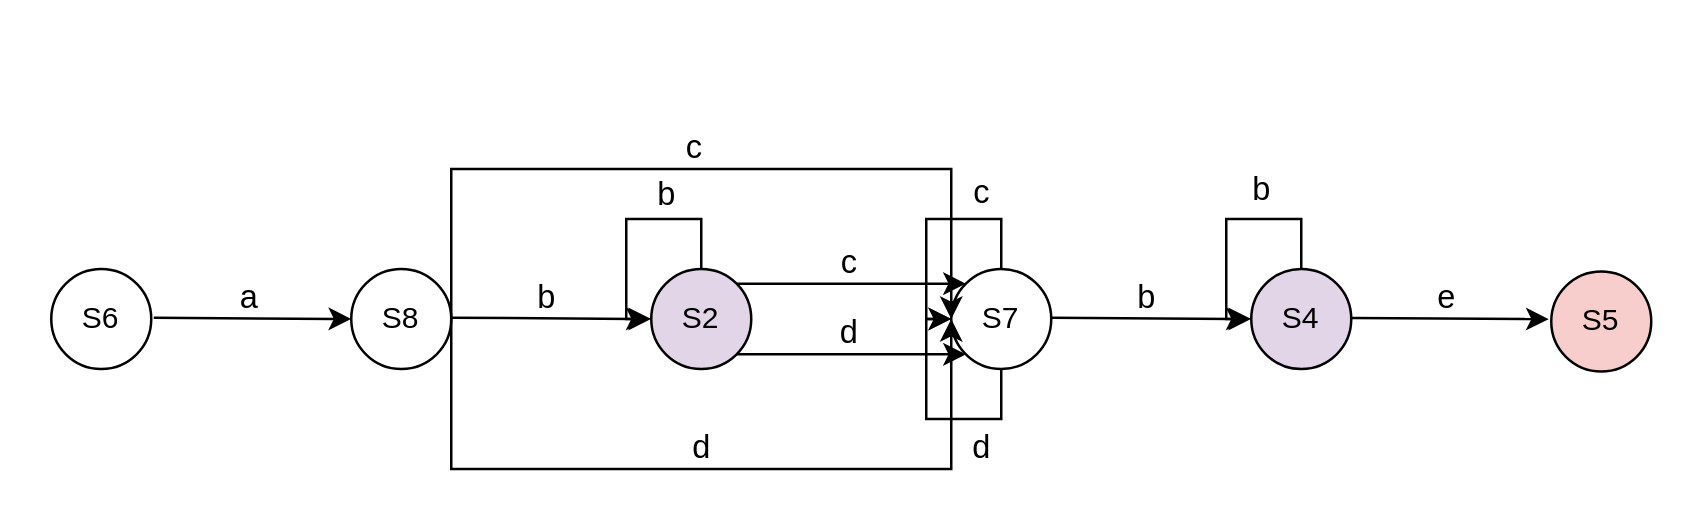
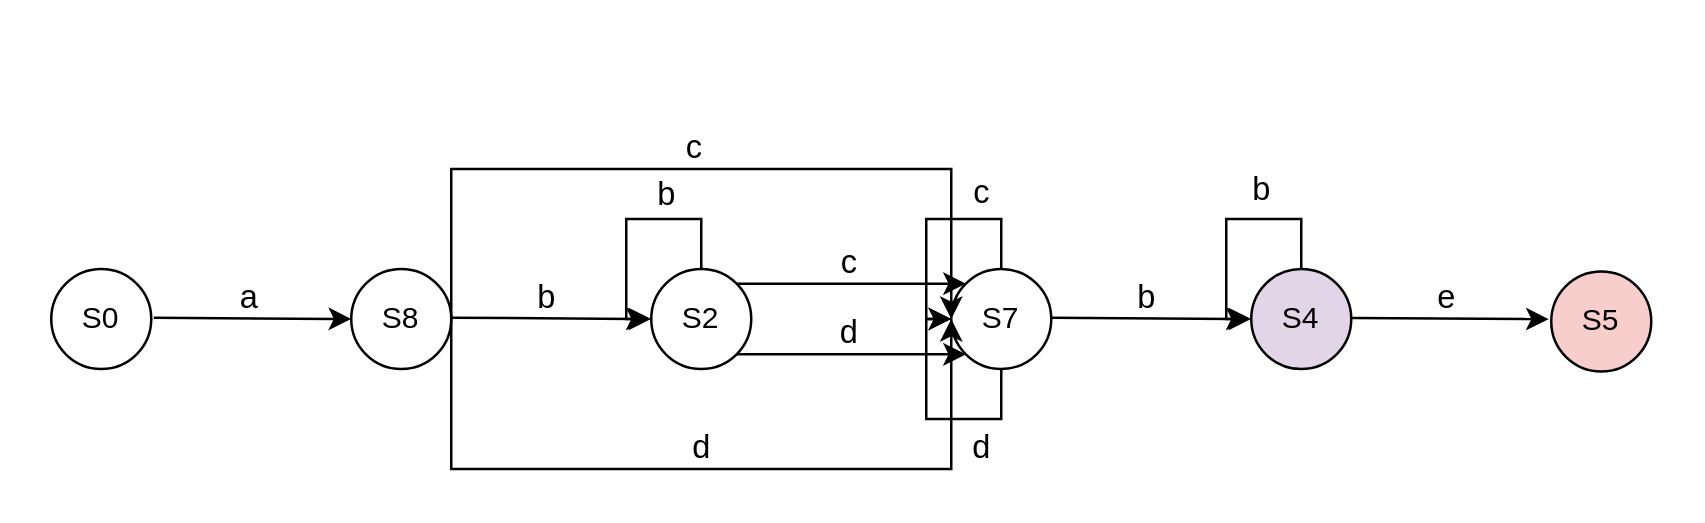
(101, 319) -> (101, 319)
(701, 319) -> (701, 319)
